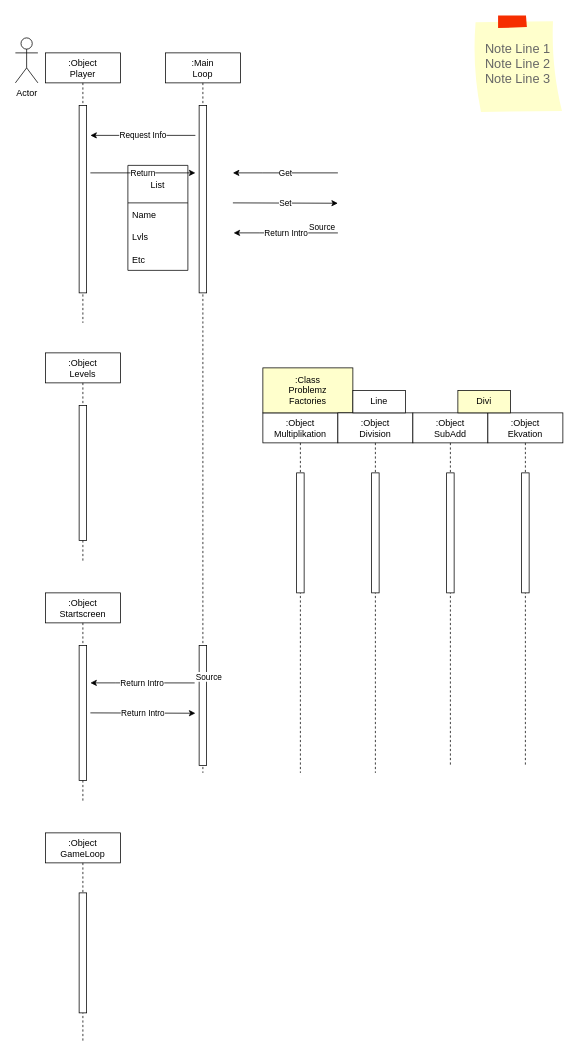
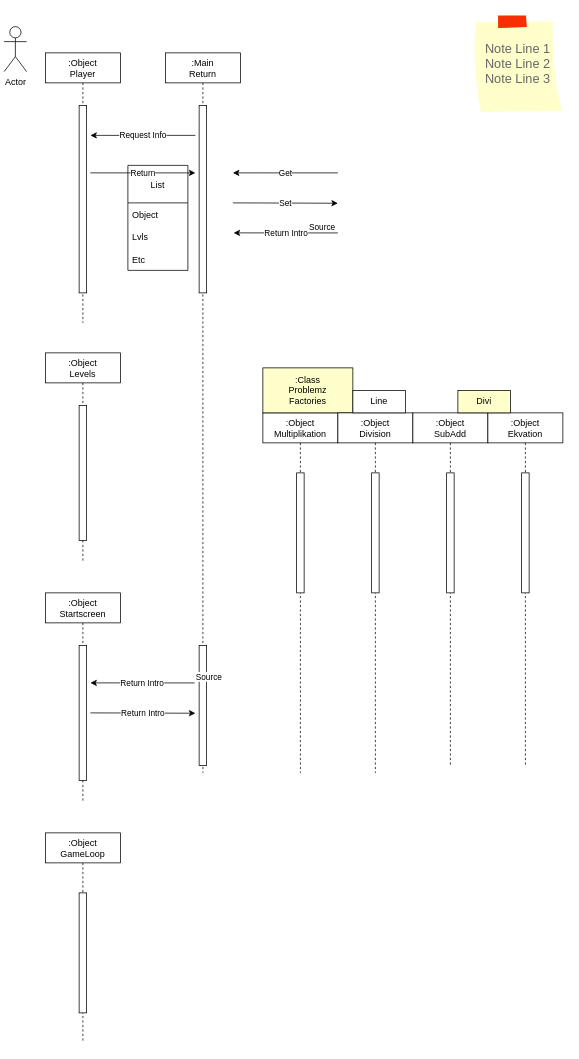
(27, 60) -> (15, 49)
(203, 63) -> (203, 63)
(142, 215) -> (147, 215)
